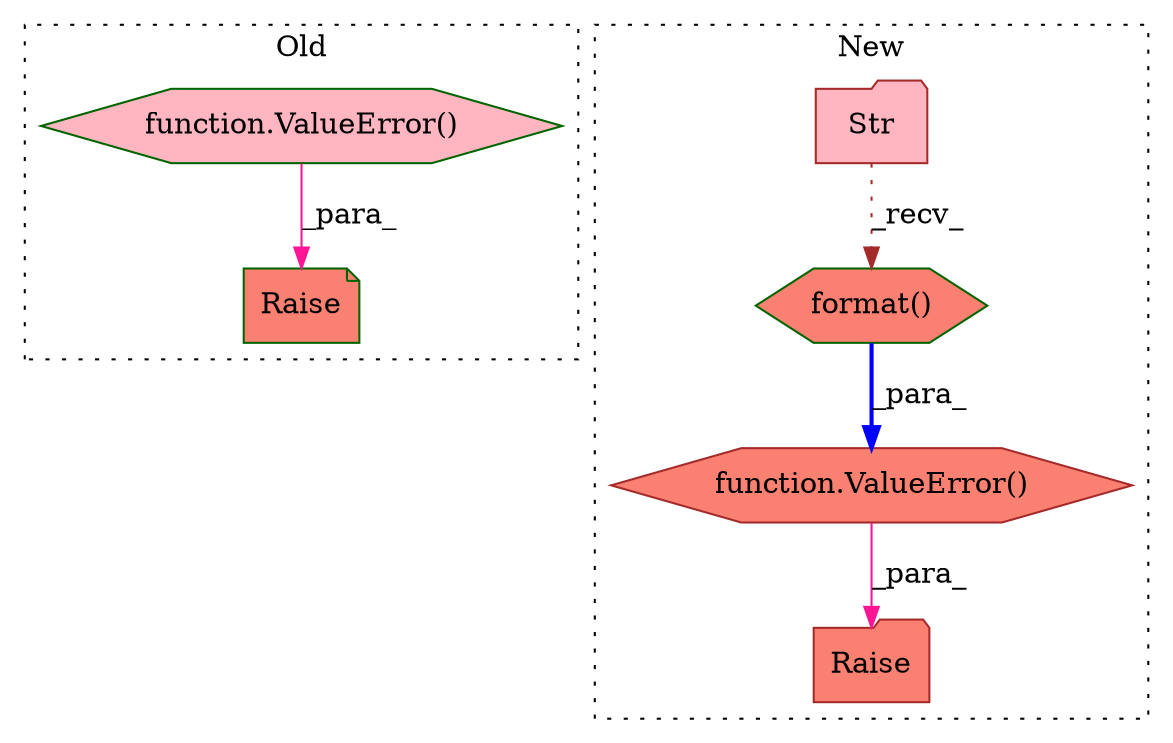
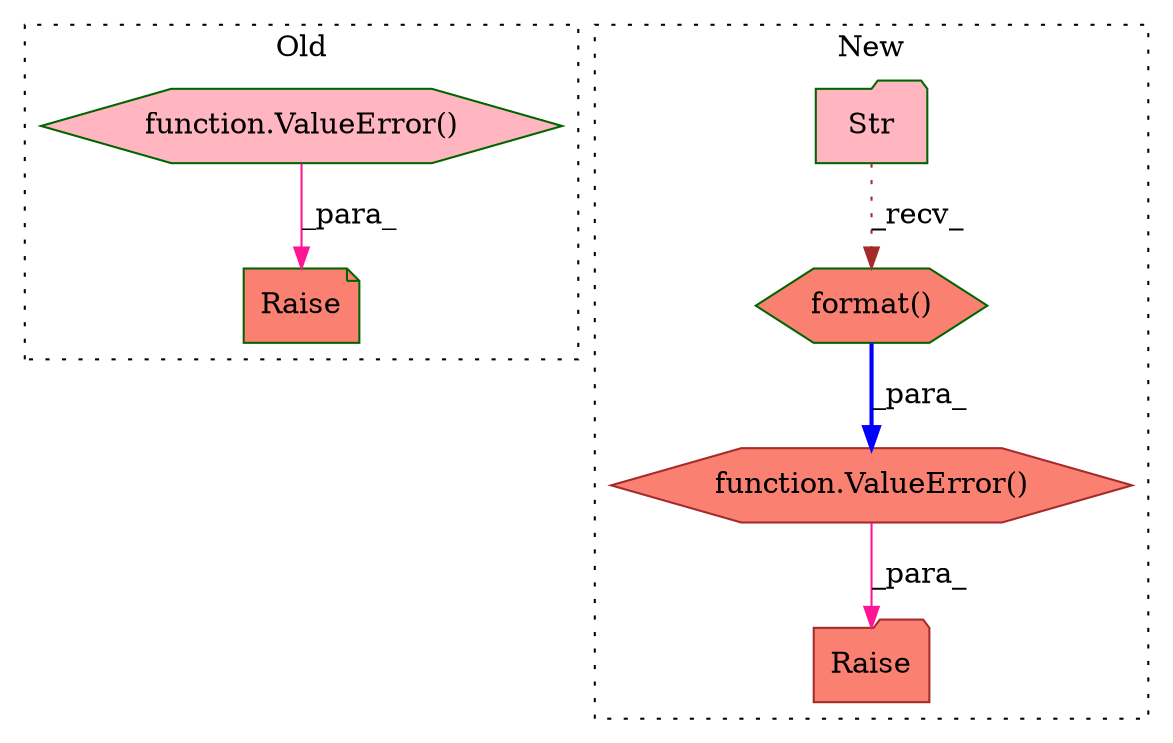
(872, 126) -> (872, 126)
